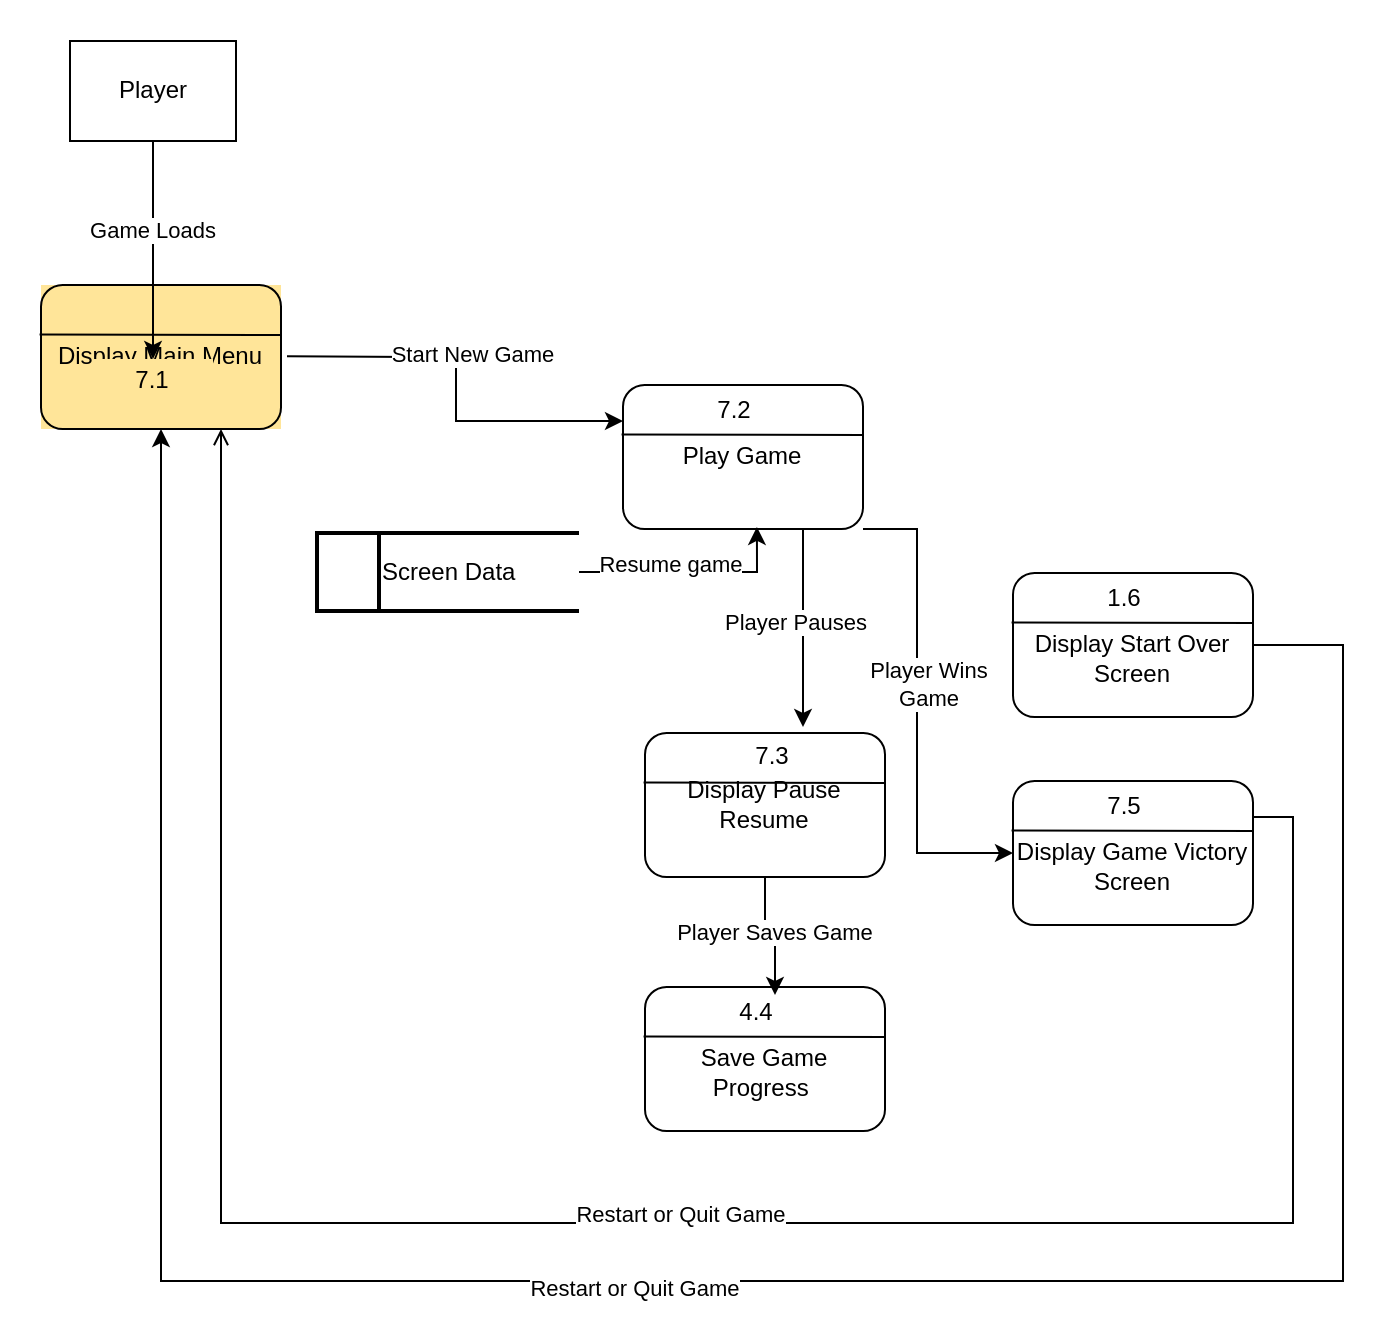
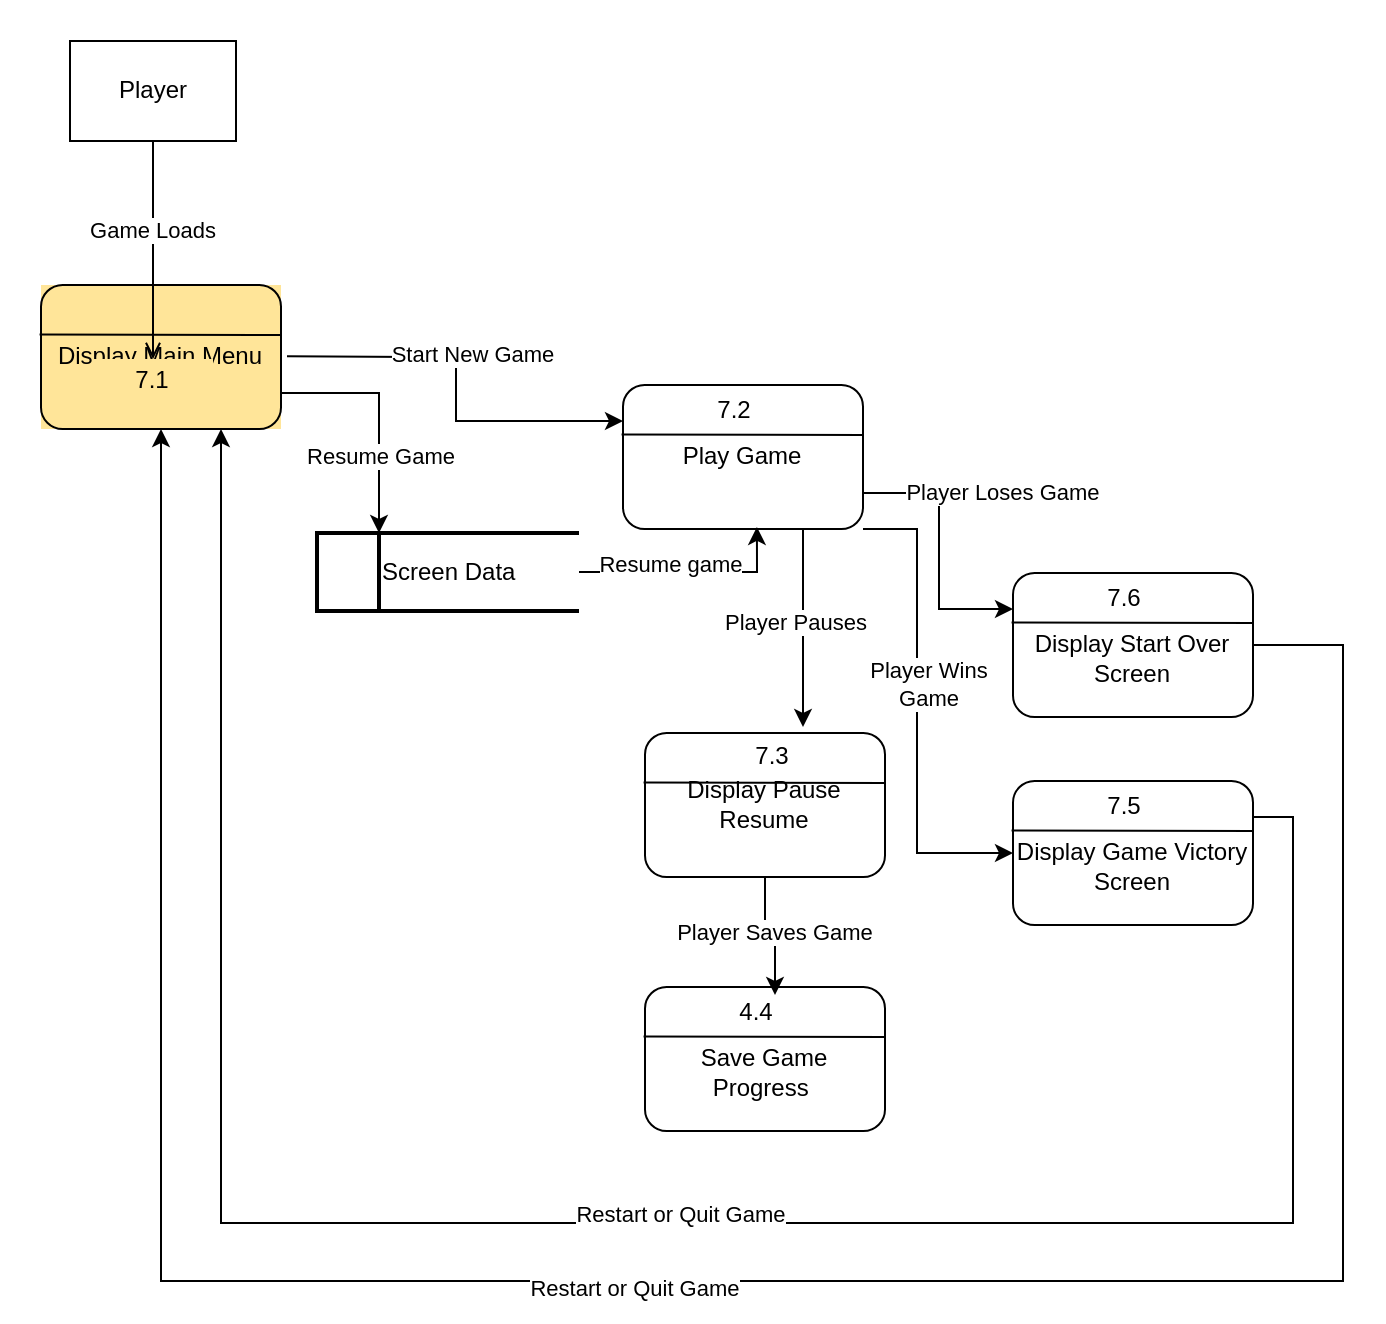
(153, 344) -> (153, 347)
none -> (379, 407)
(221, 440) -> (221, 444)
none -> (939, 543)
(1125, 599) -> (1125, 599)
